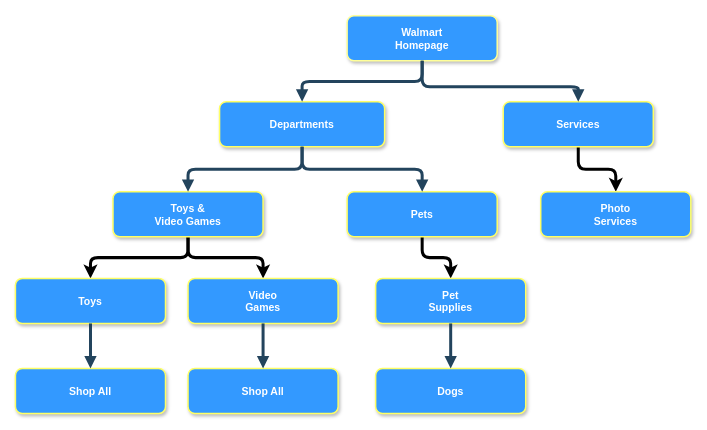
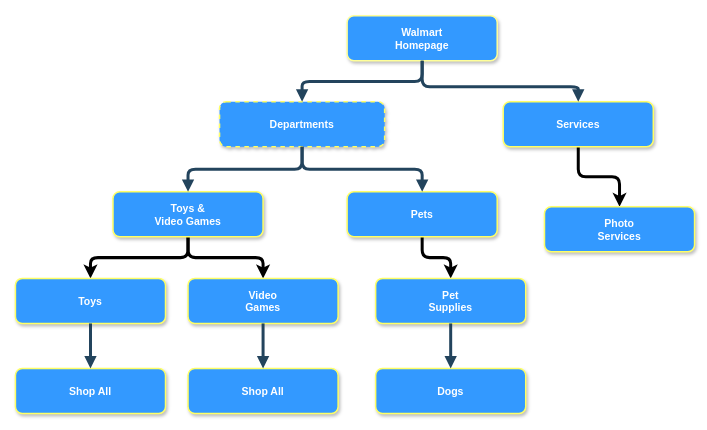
(302, 124) -> (302, 124)
(615, 214) -> (619, 229)
